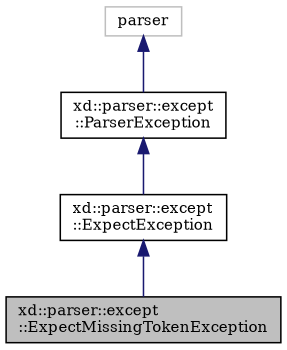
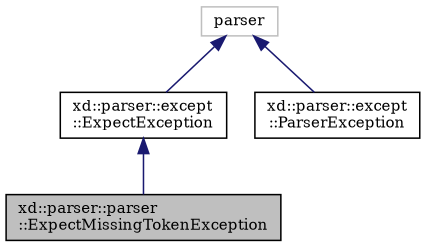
(143, 174) -> (190, 70)
(143, 320) -> (143, 218)
